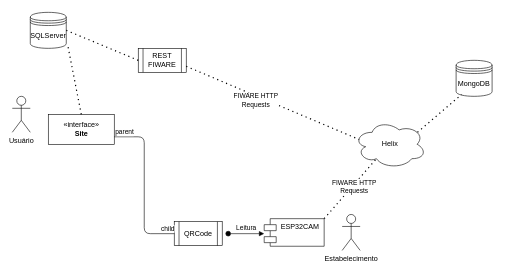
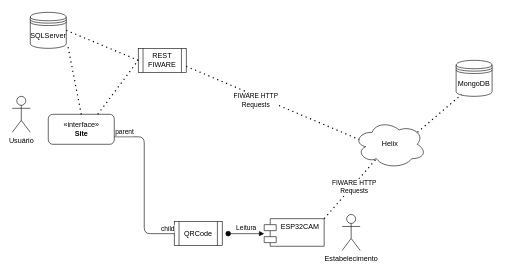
none -> (117, 89)
(81, 129) -> (81, 129)
